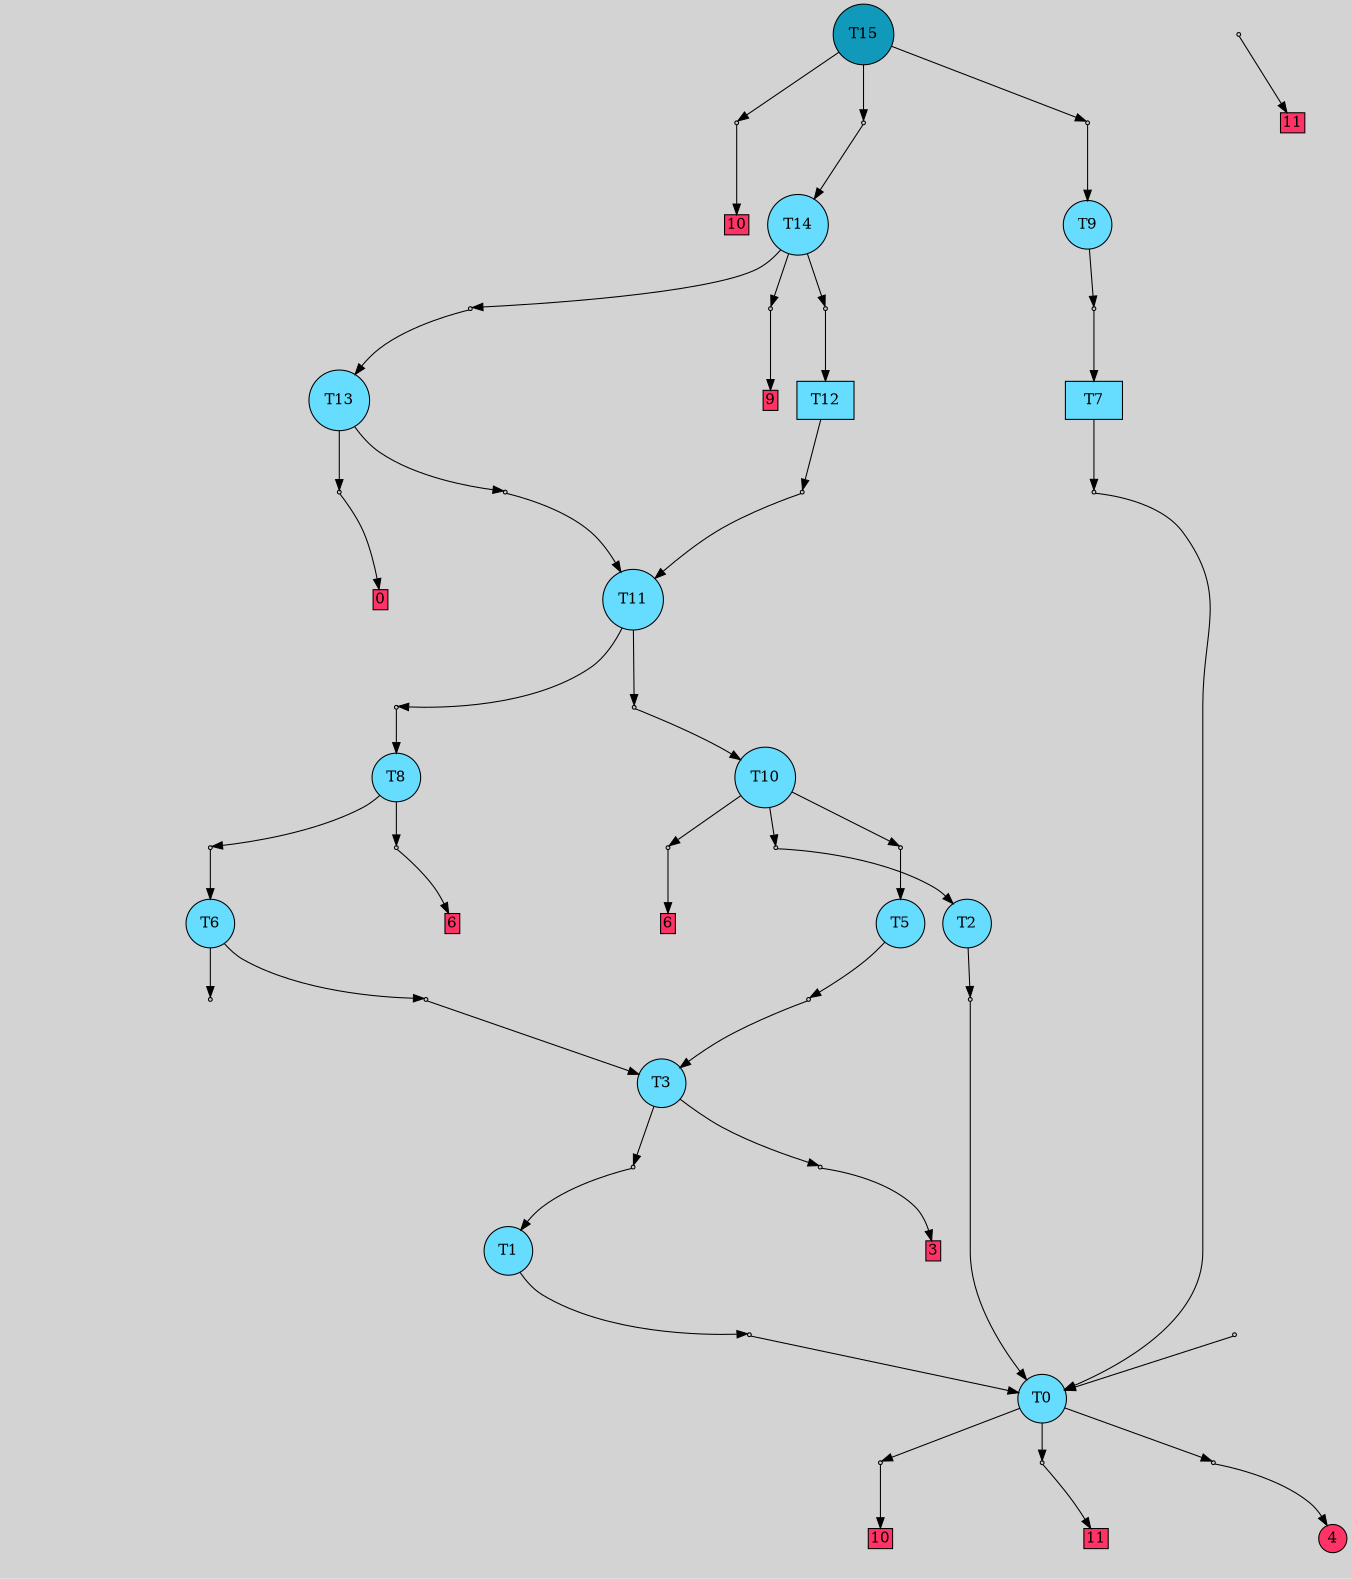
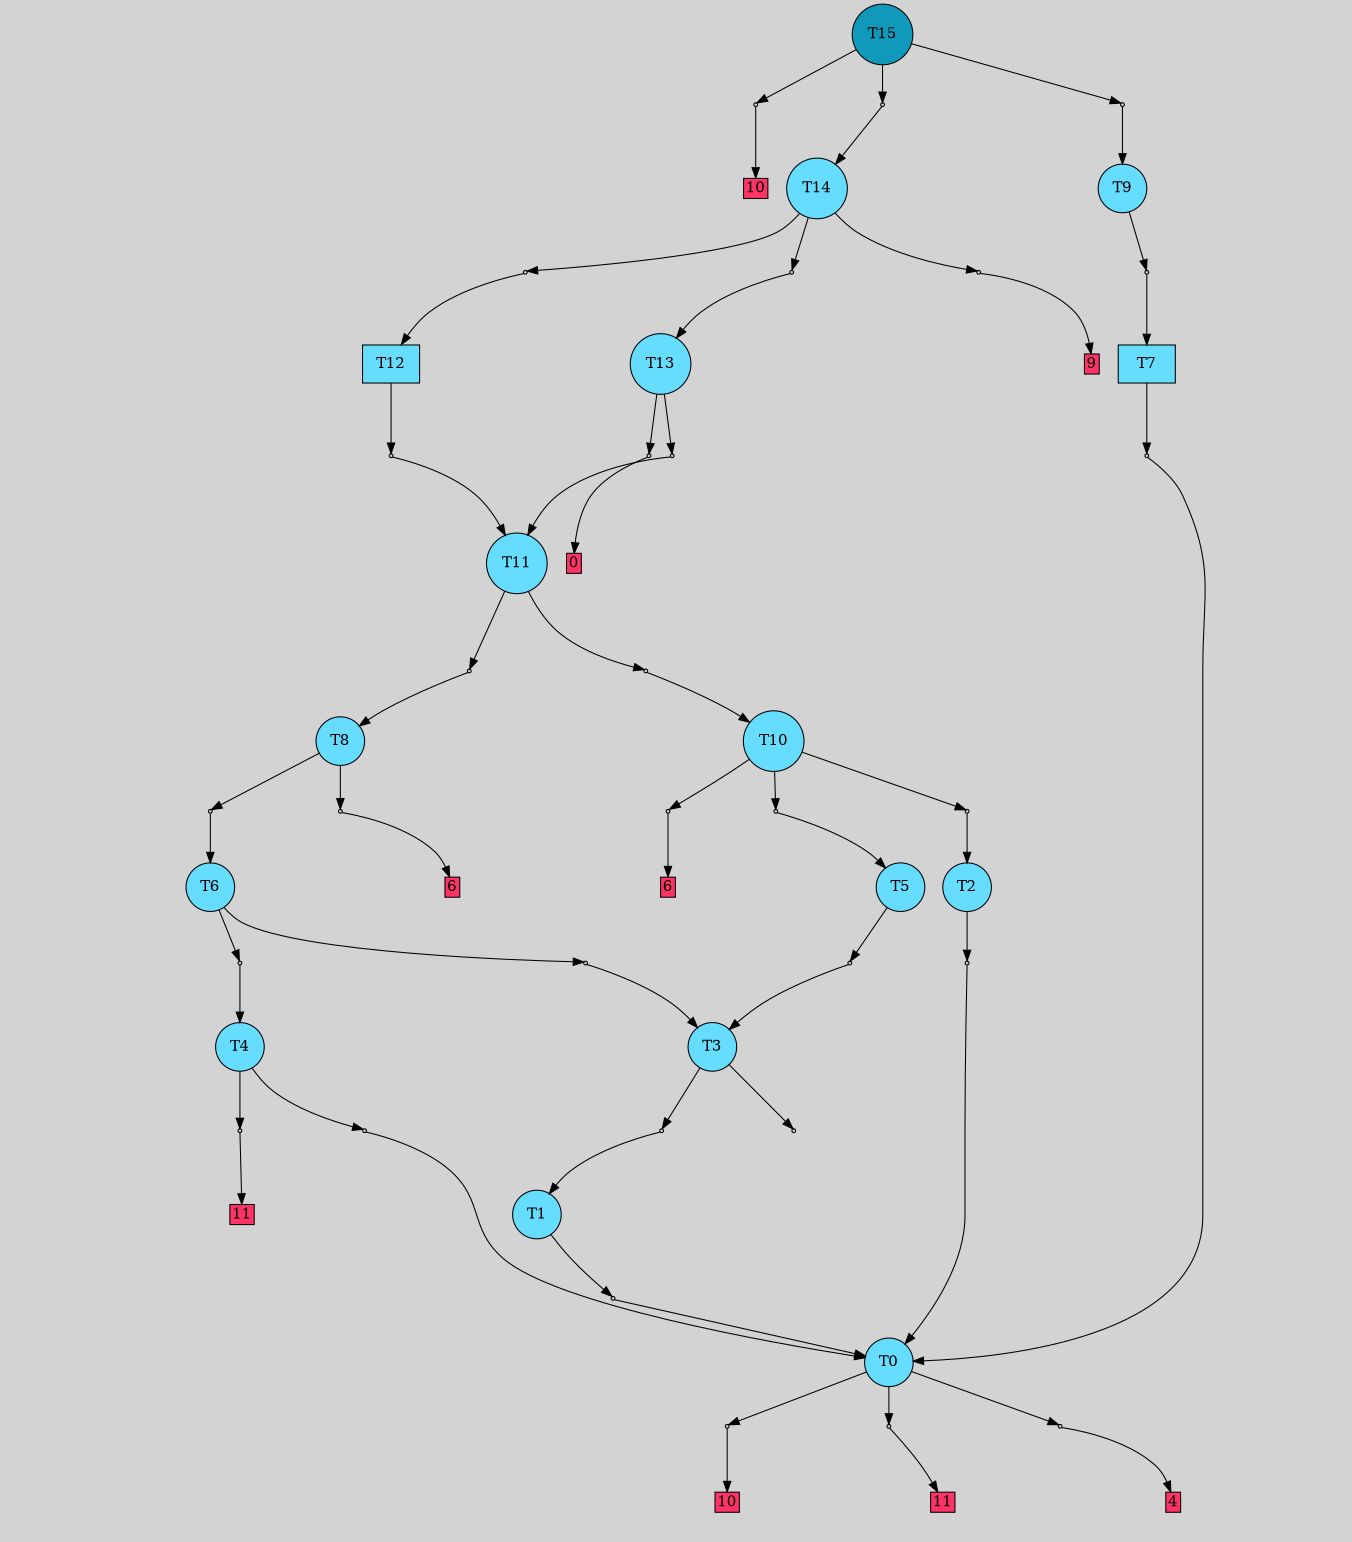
none -> (240, 1047)
(933, 1251) -> none
(1333, 1539) -> (1173, 1502)
